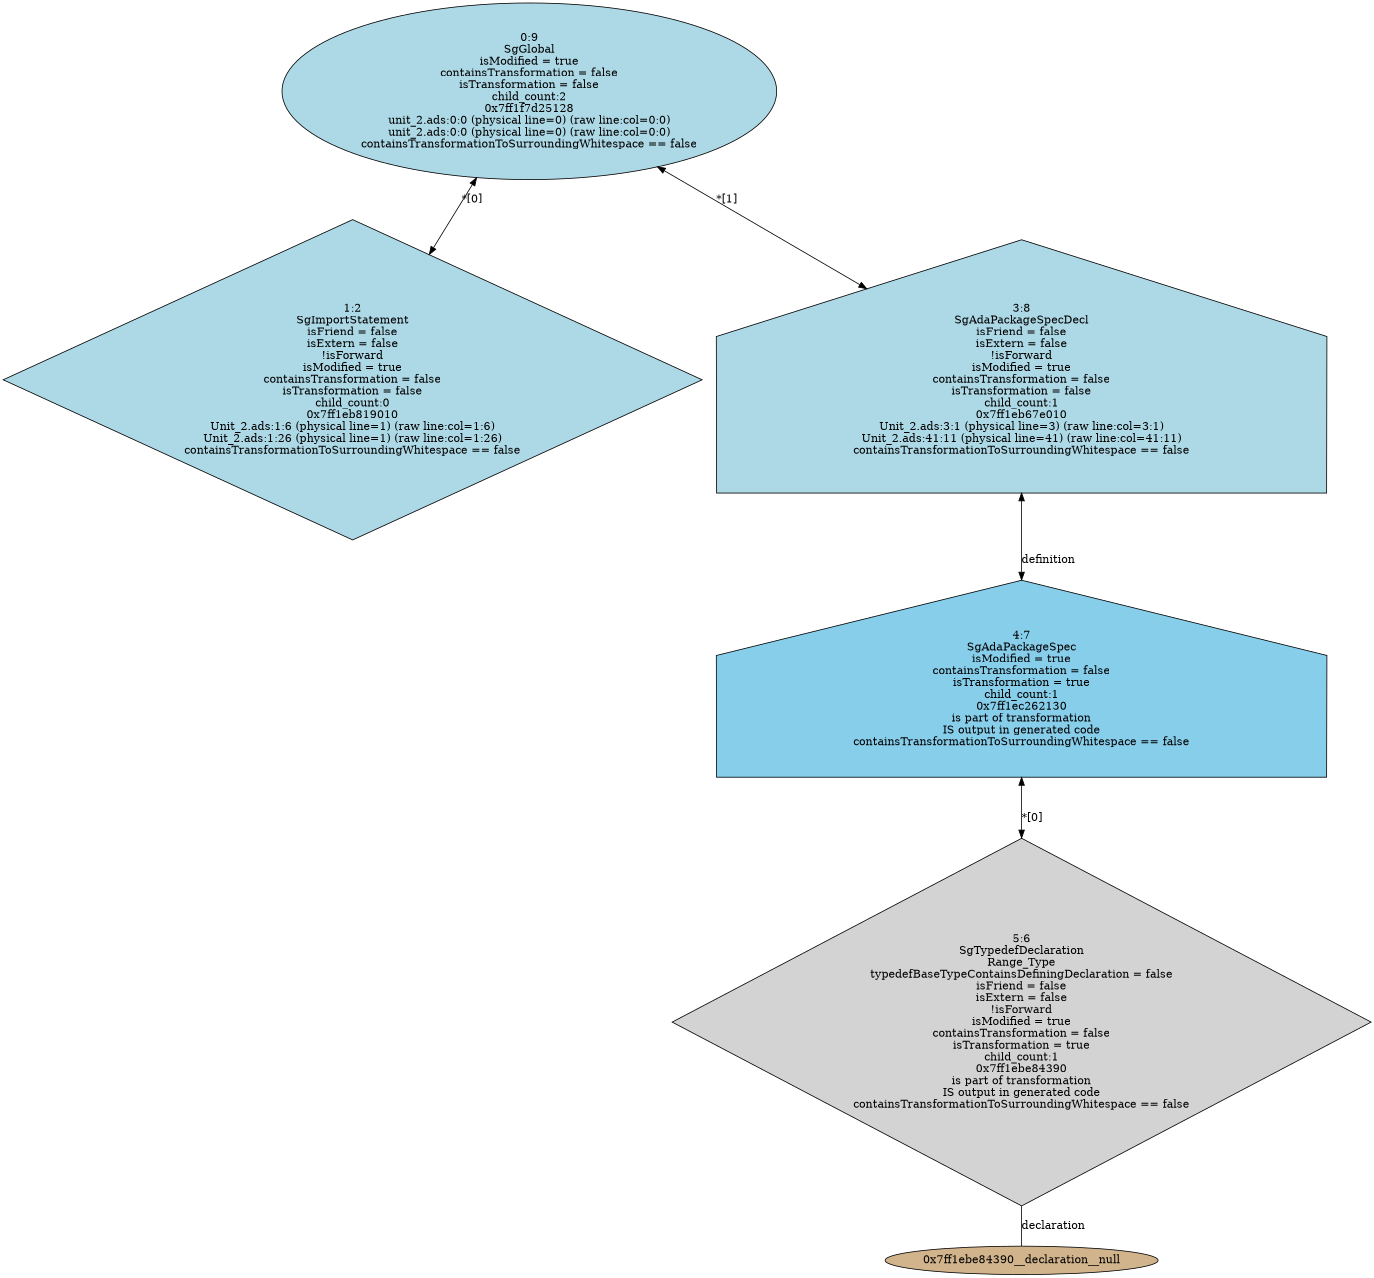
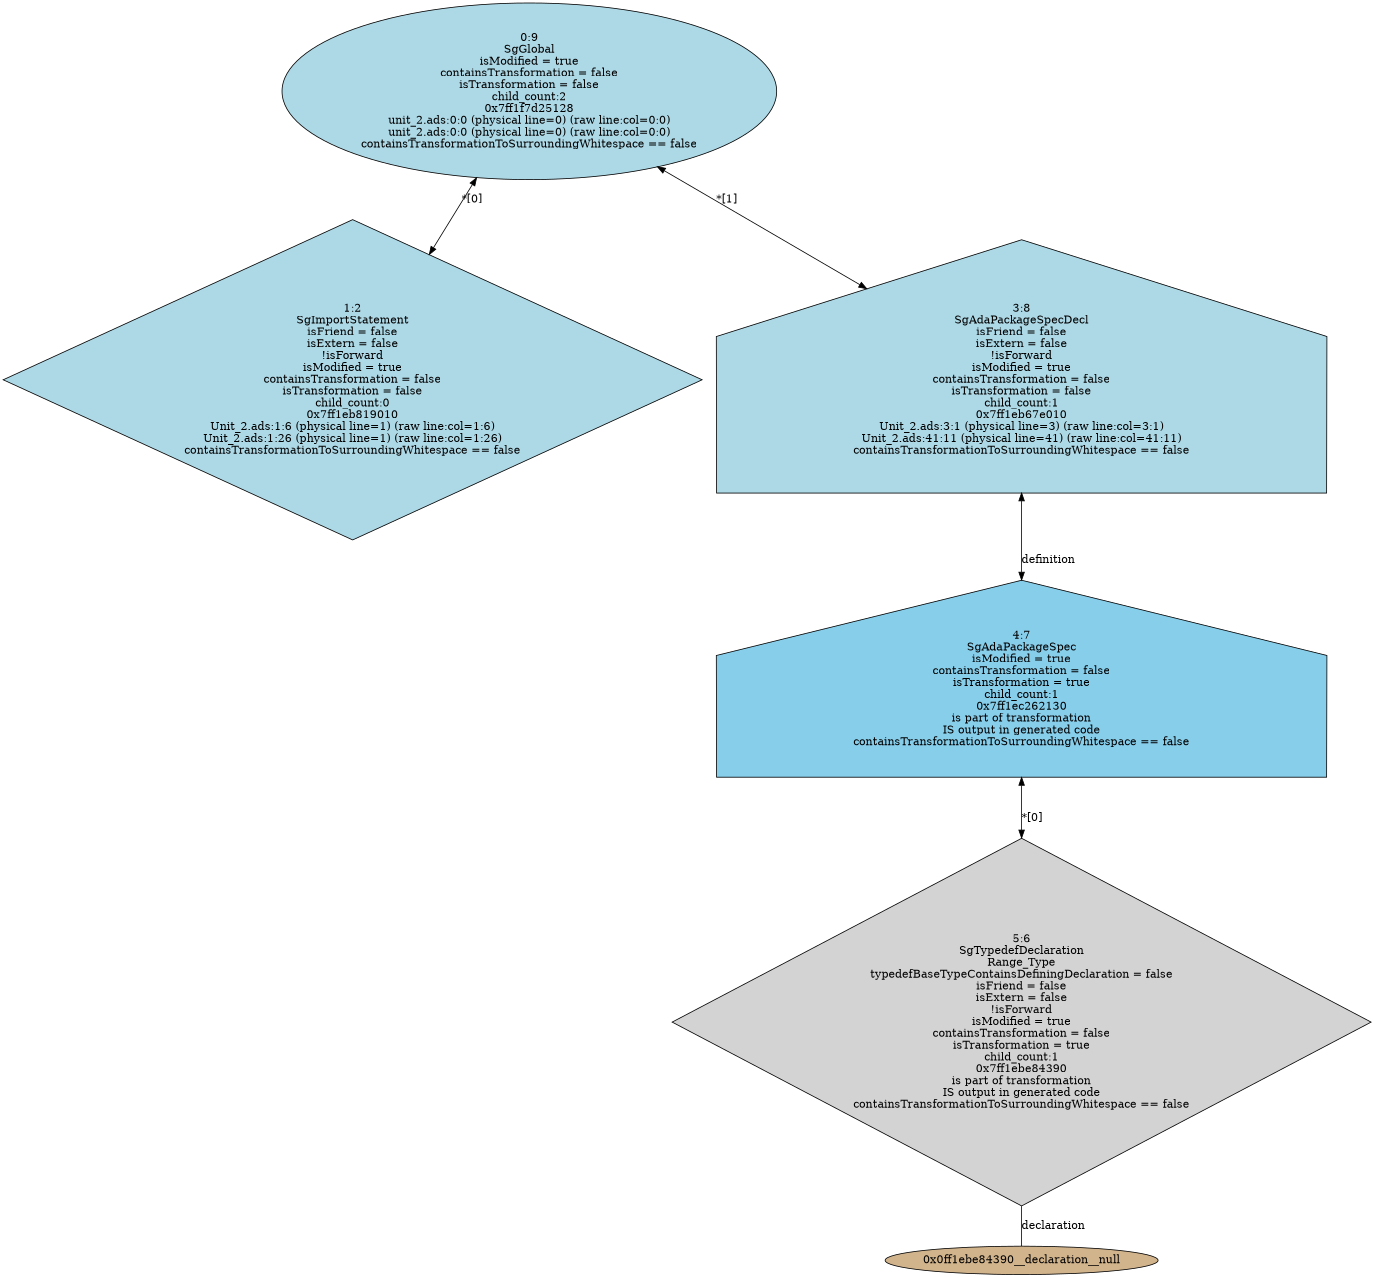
(1022, 1260) -> (1022, 1260)
